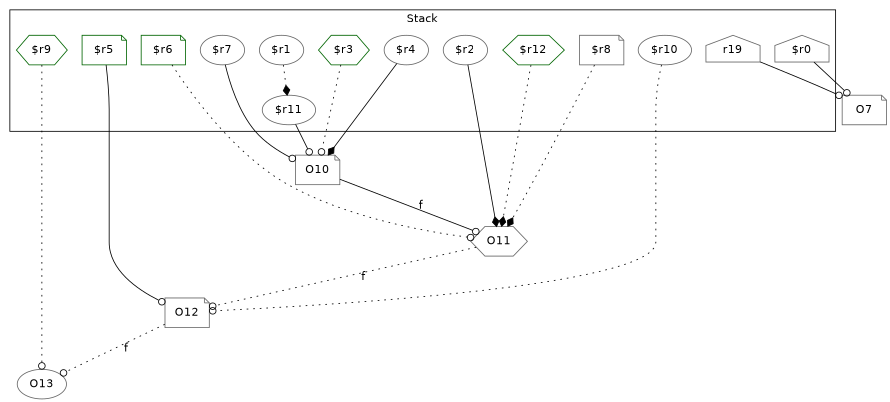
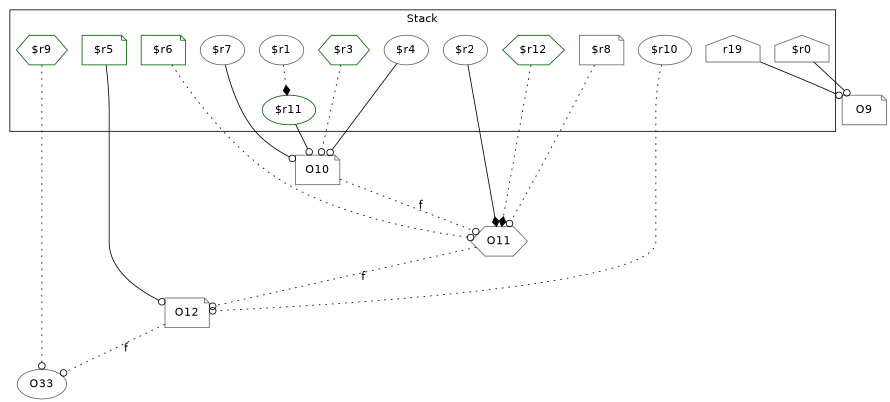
(365, 107) -> (365, 107)
(289, 110) -> (289, 110)
(864, 110) -> (864, 110)
(554, 142) -> (554, 142)
(406, 205) -> (406, 205)
(42, 384) -> (42, 384)
